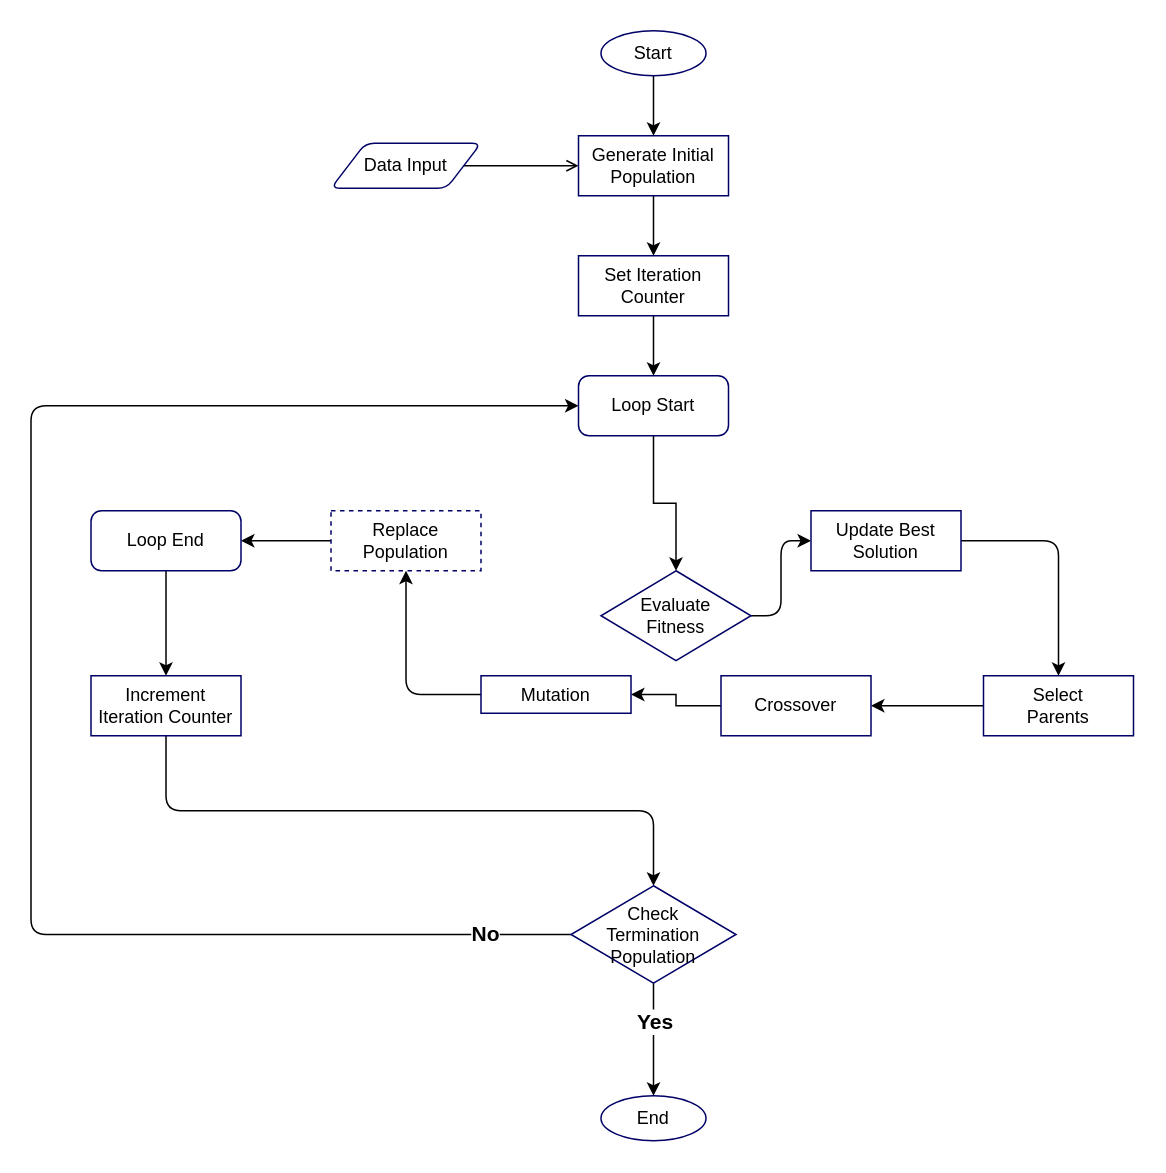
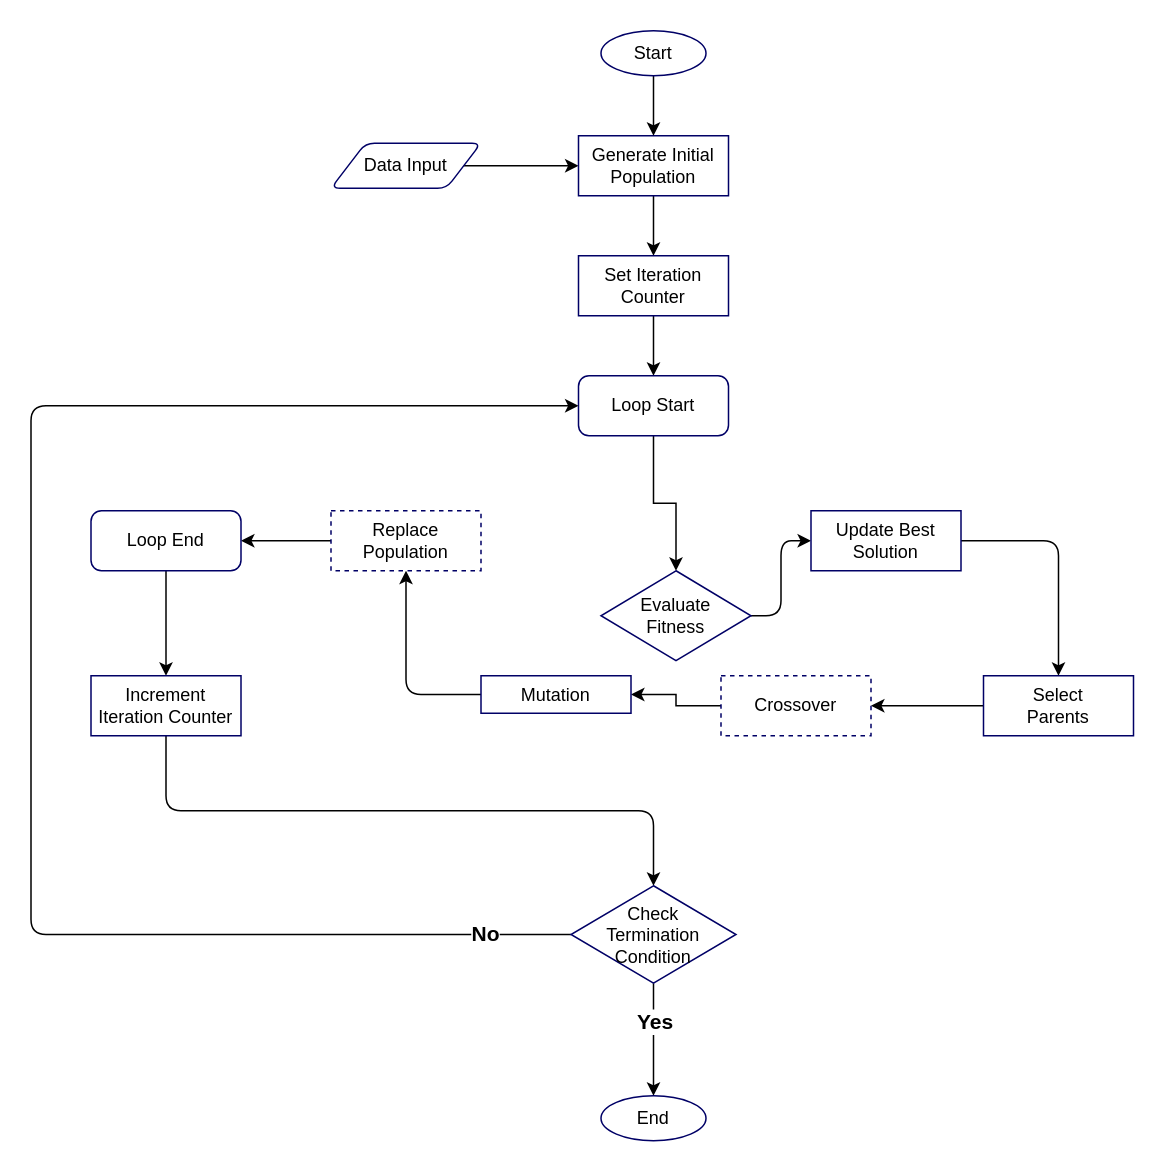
(569, 166) -> (567, 166)
(796, 706) -> (796, 706)
(653, 935) -> (653, 935)
